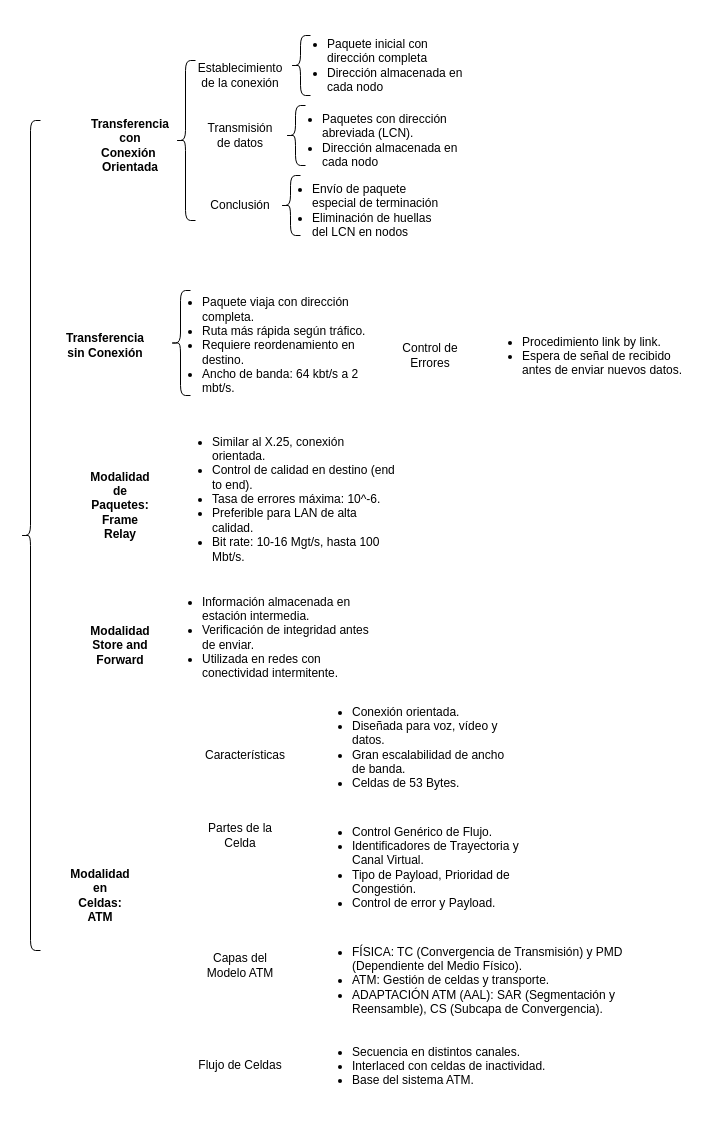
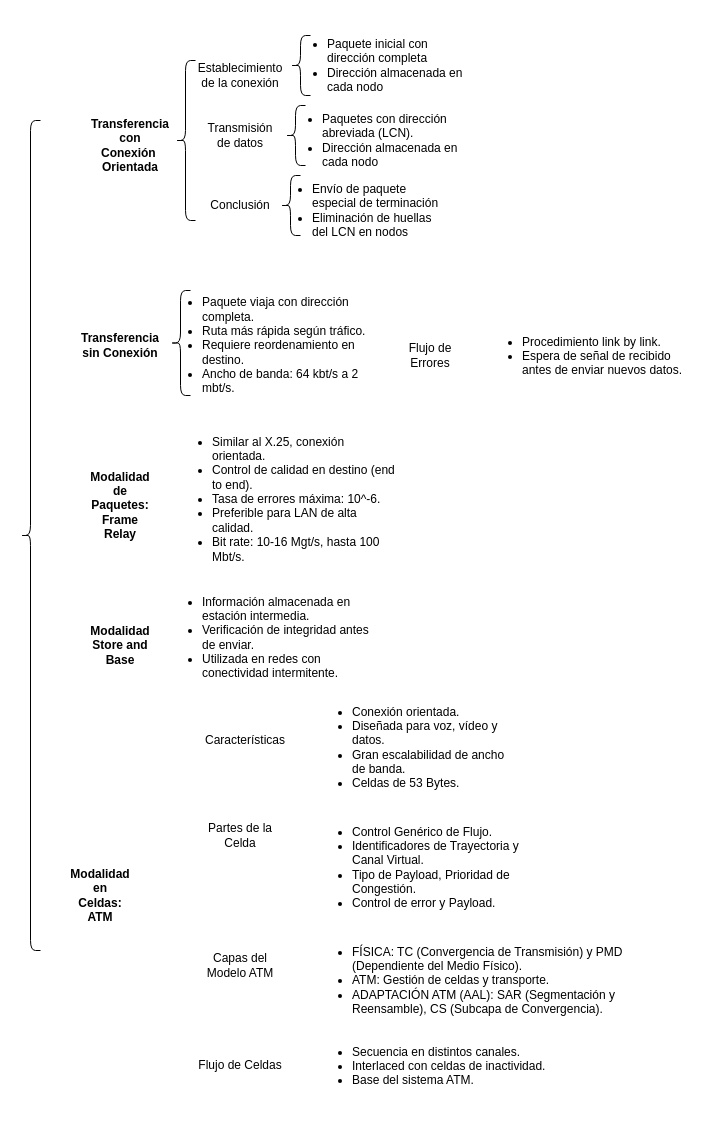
(106, 346) -> (121, 346)
(431, 356) -> (431, 356)
(121, 646) -> (121, 646)
(246, 756) -> (246, 741)
